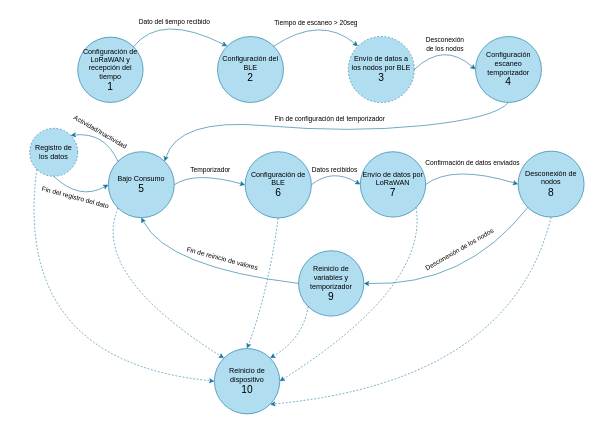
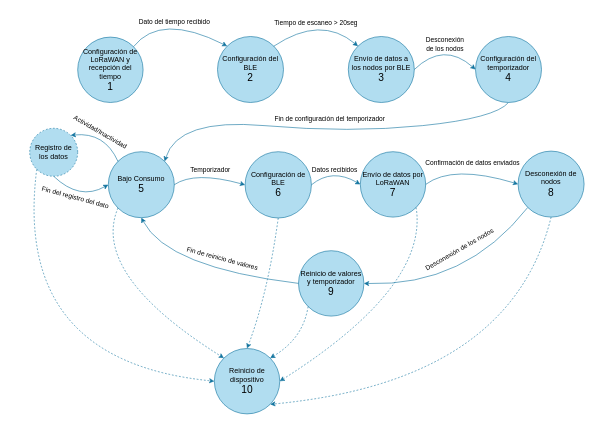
(381, 69) -> (381, 69)
(509, 69) -> (509, 69)
(331, 284) -> (331, 284)
